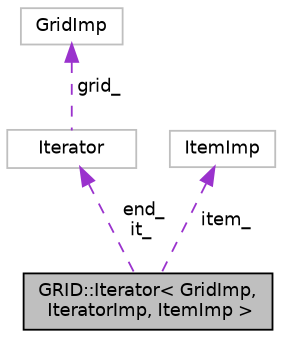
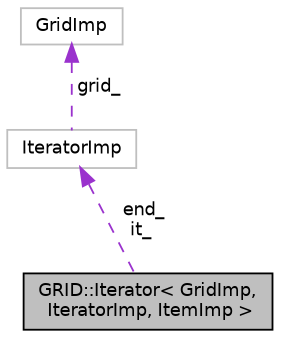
(72, 149) -> (72, 149)
(223, 149) -> none
